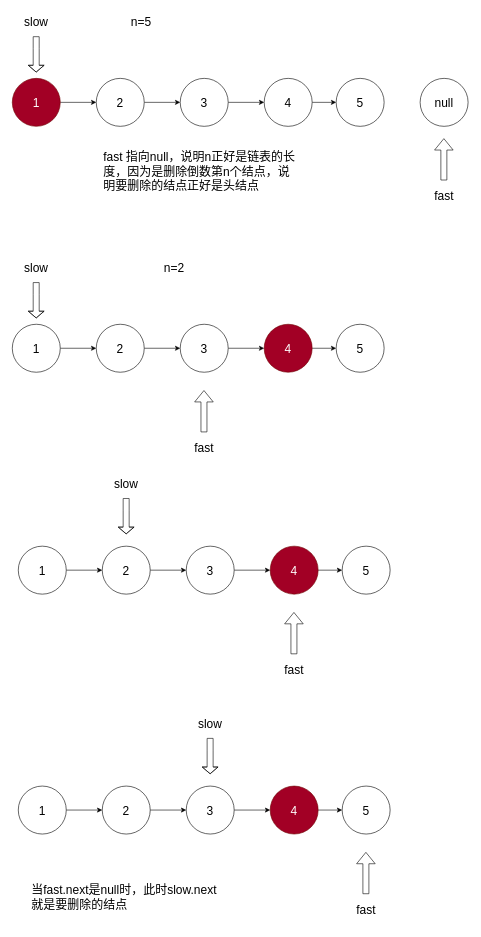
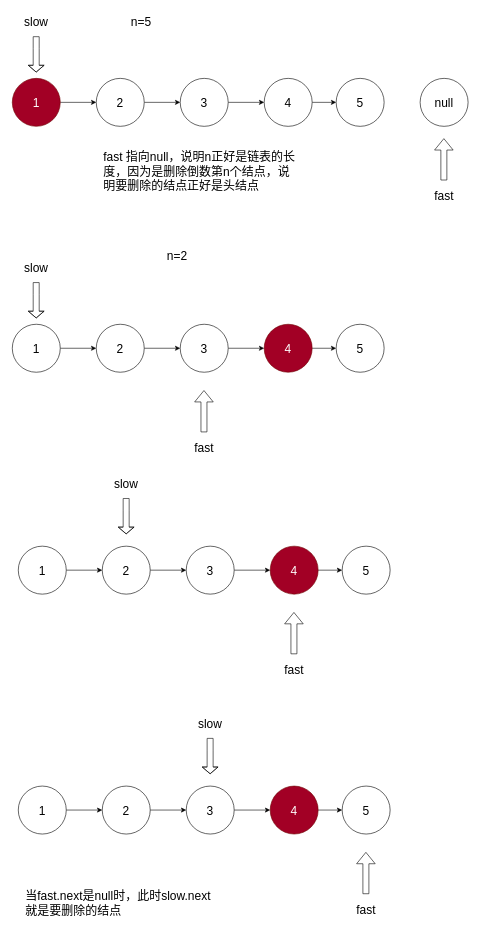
(174, 267) -> (177, 255)
(129, 897) -> (123, 903)
